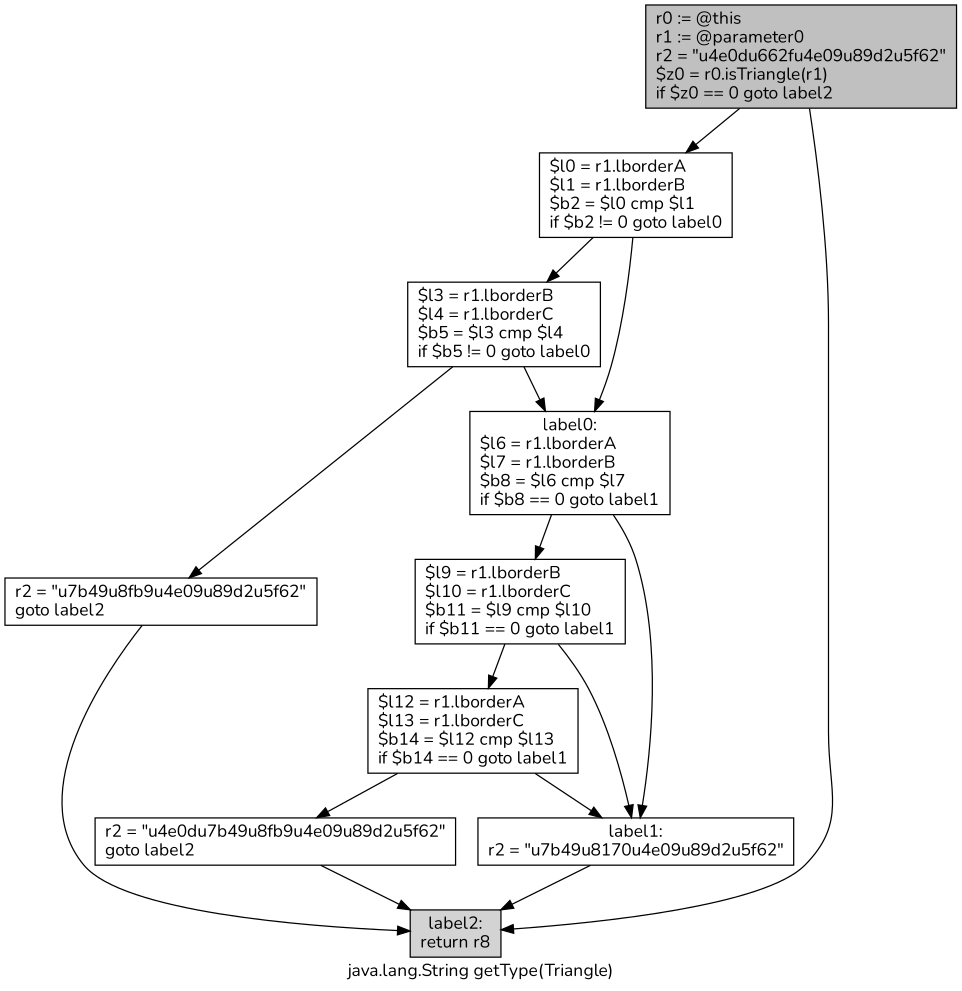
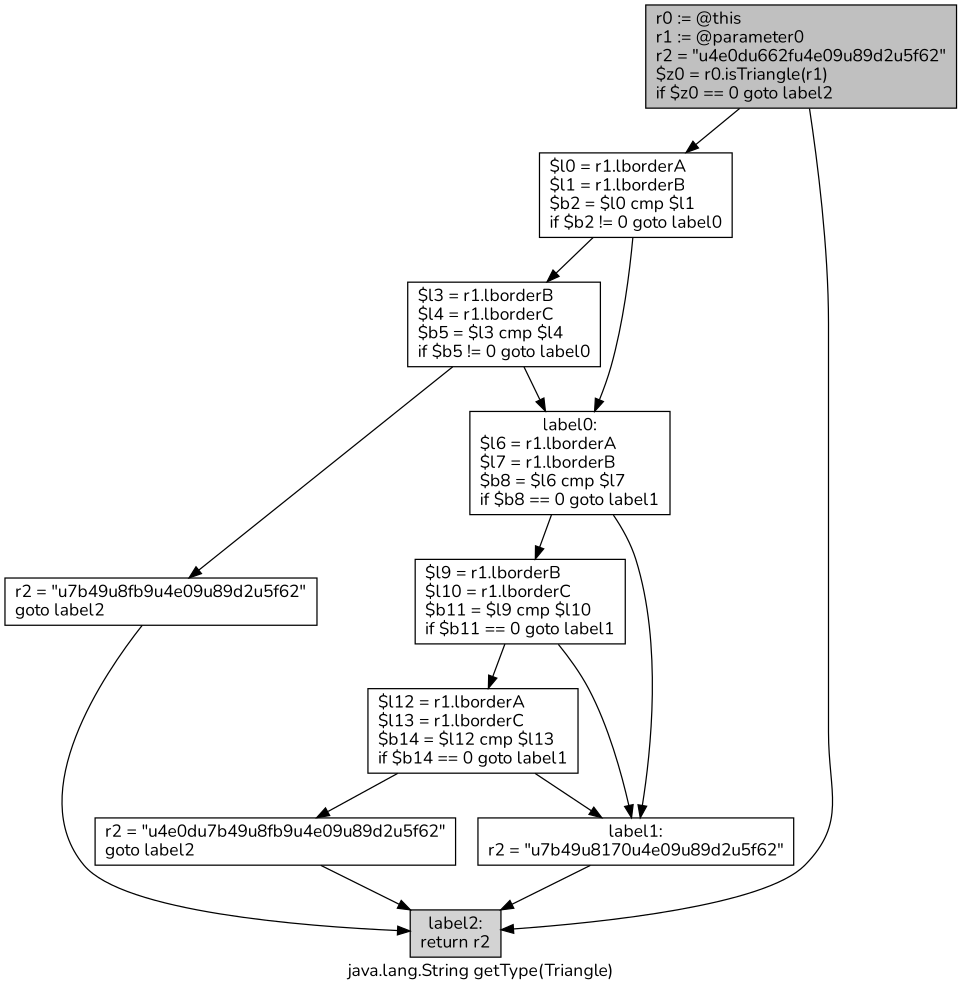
(456, 934) -> (456, 934)
